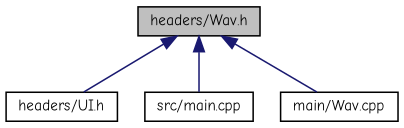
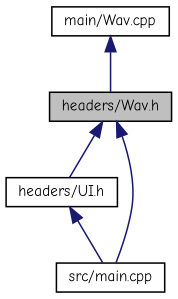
(276, 68) -> (111, 72)
none -> (90, 242)
